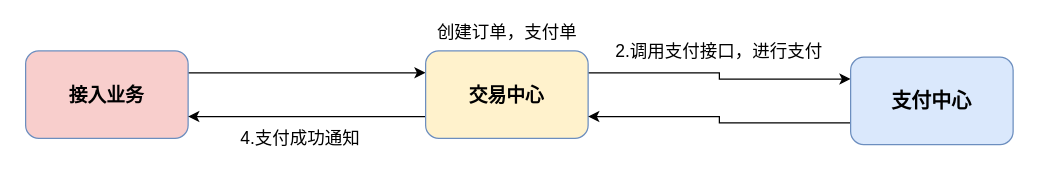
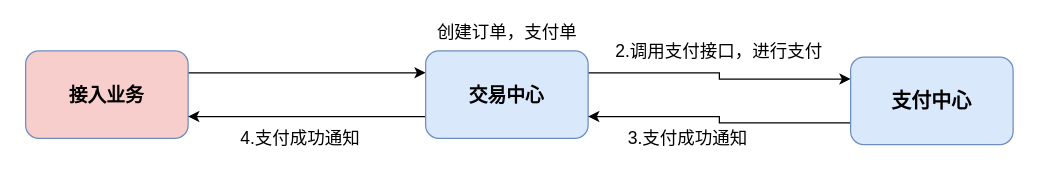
(507, 94) -> (507, 94)
none -> (688, 138)
